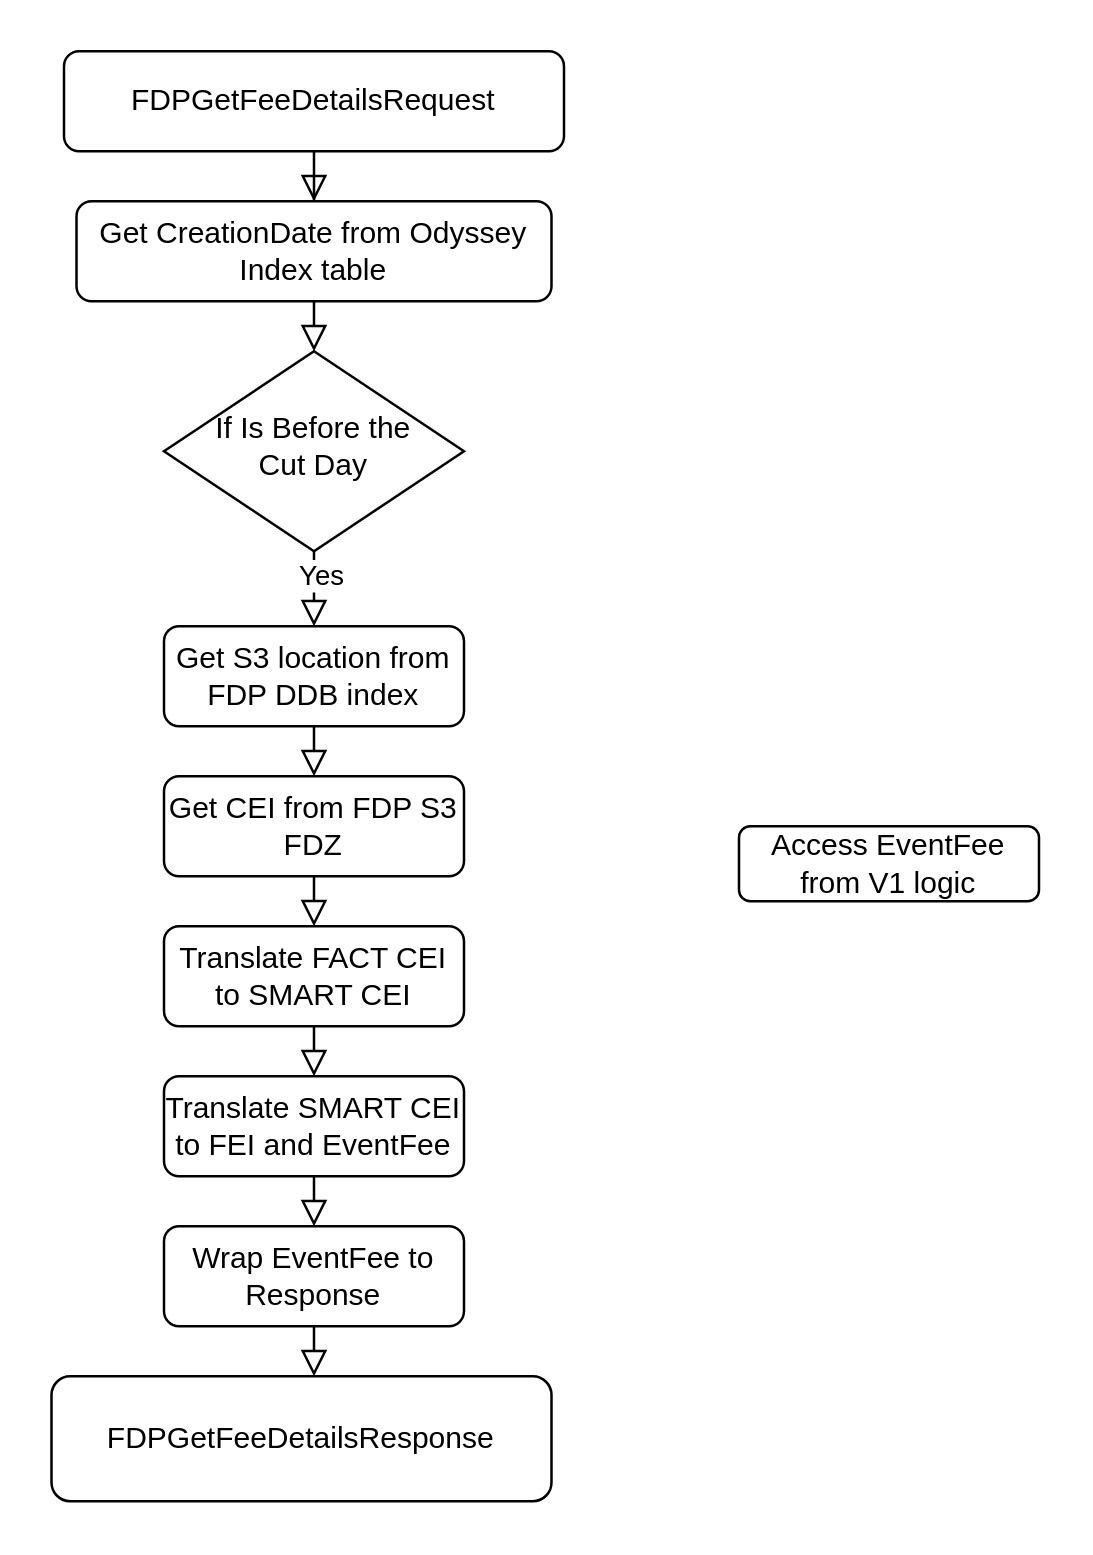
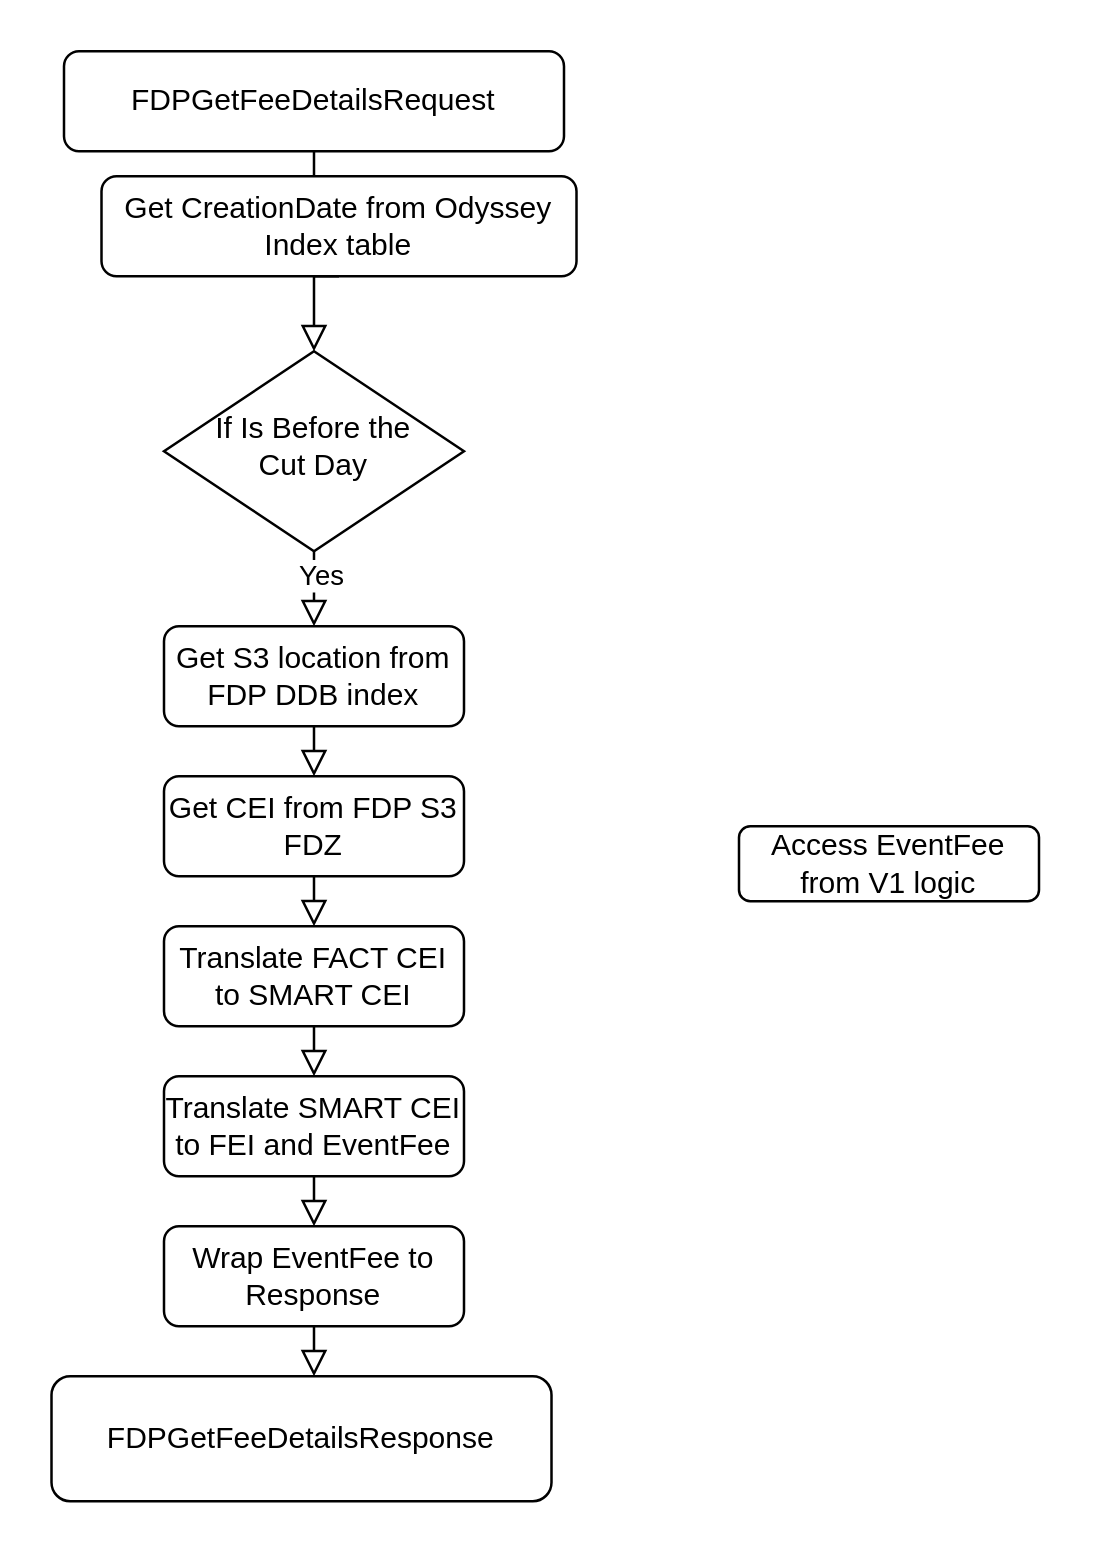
(314, 251) -> (339, 226)
